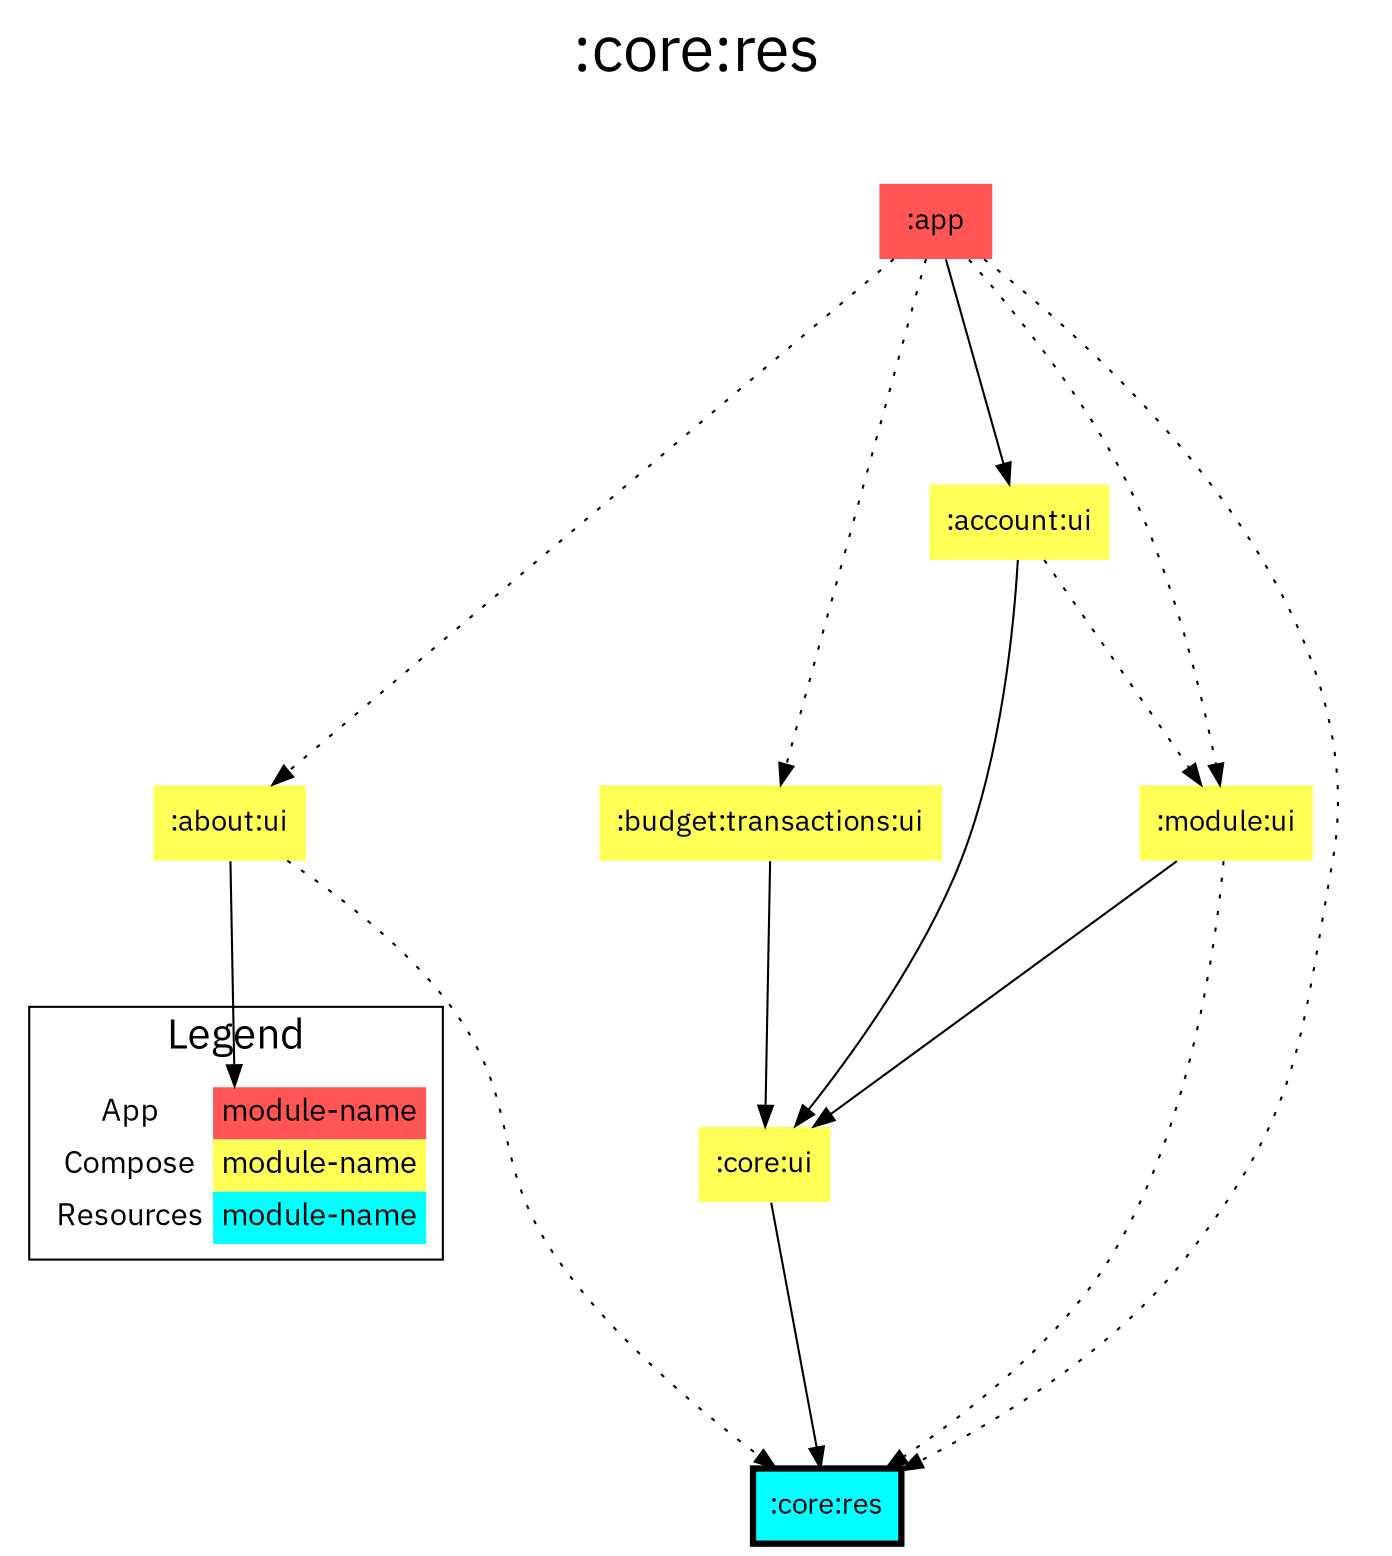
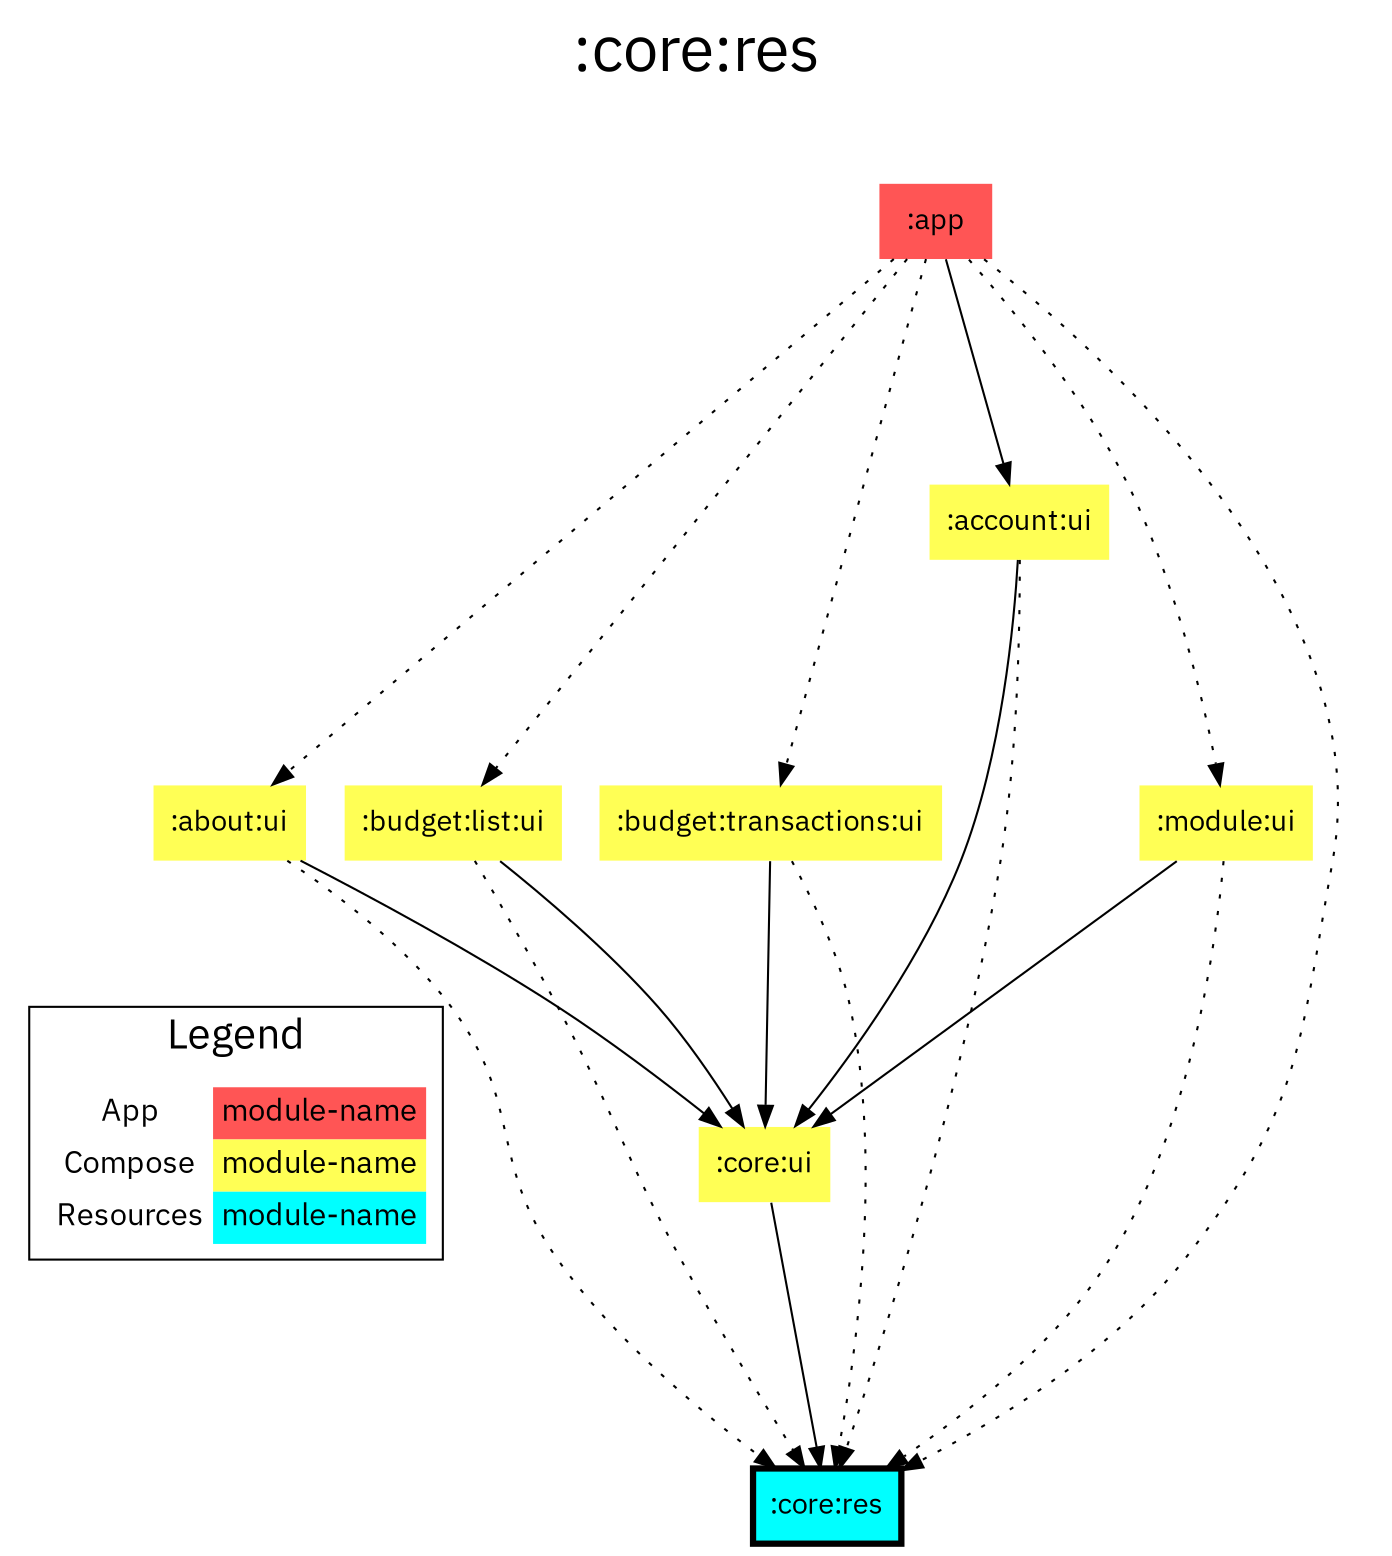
(1117, 664) -> (976, 989)
none -> (453, 823)
(232, 963) -> (509, 976)
none -> (865, 1149)
